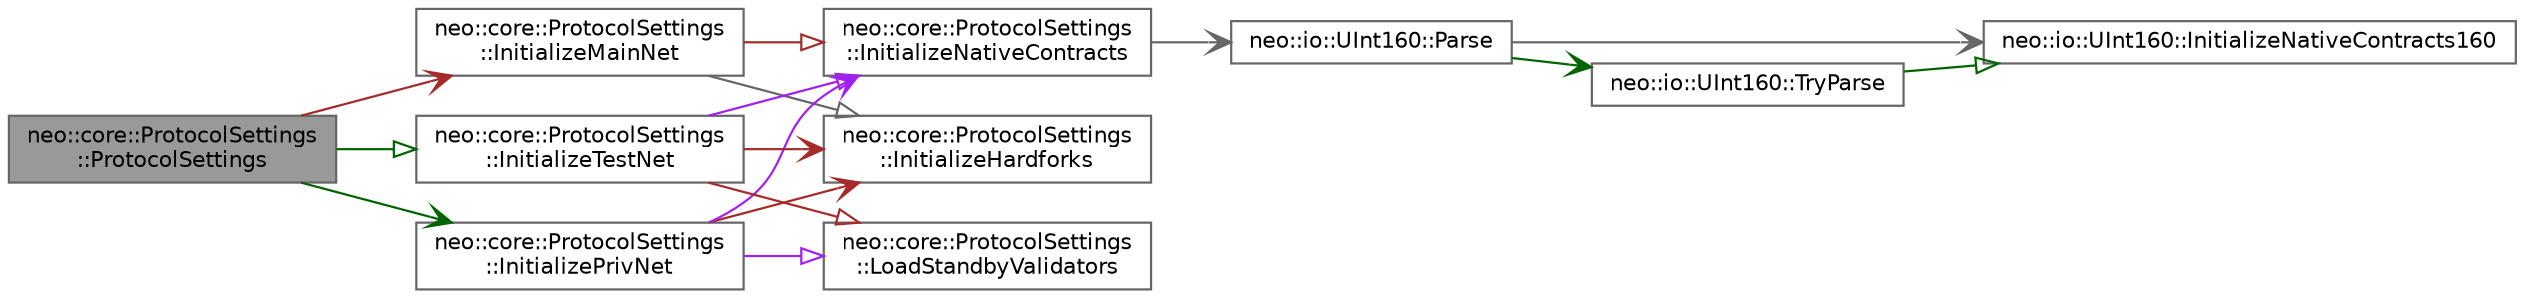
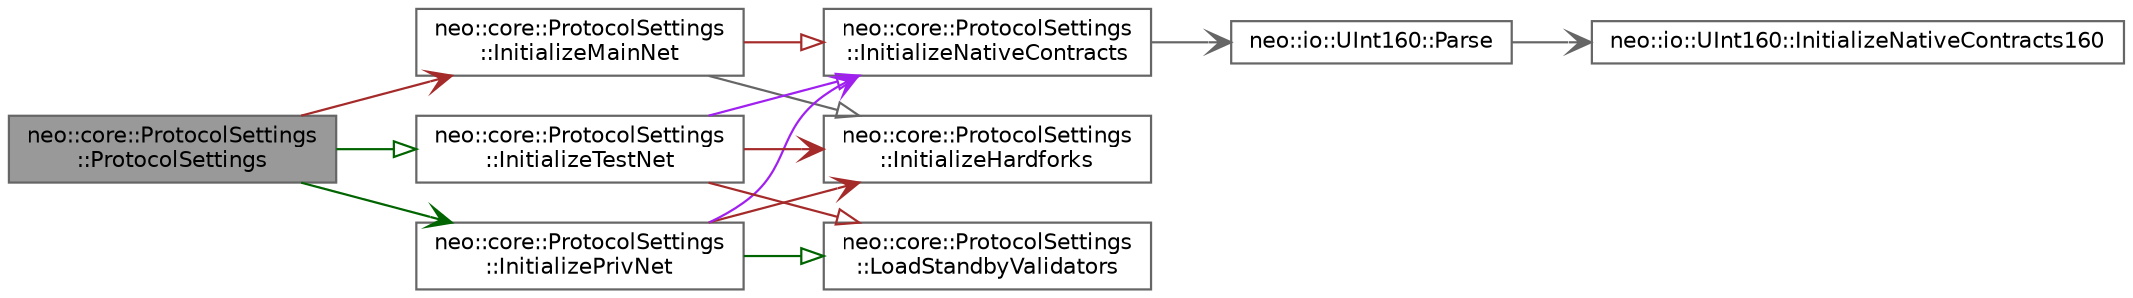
(1748, 85) -> none
(773, 256) -> (773, 256)
